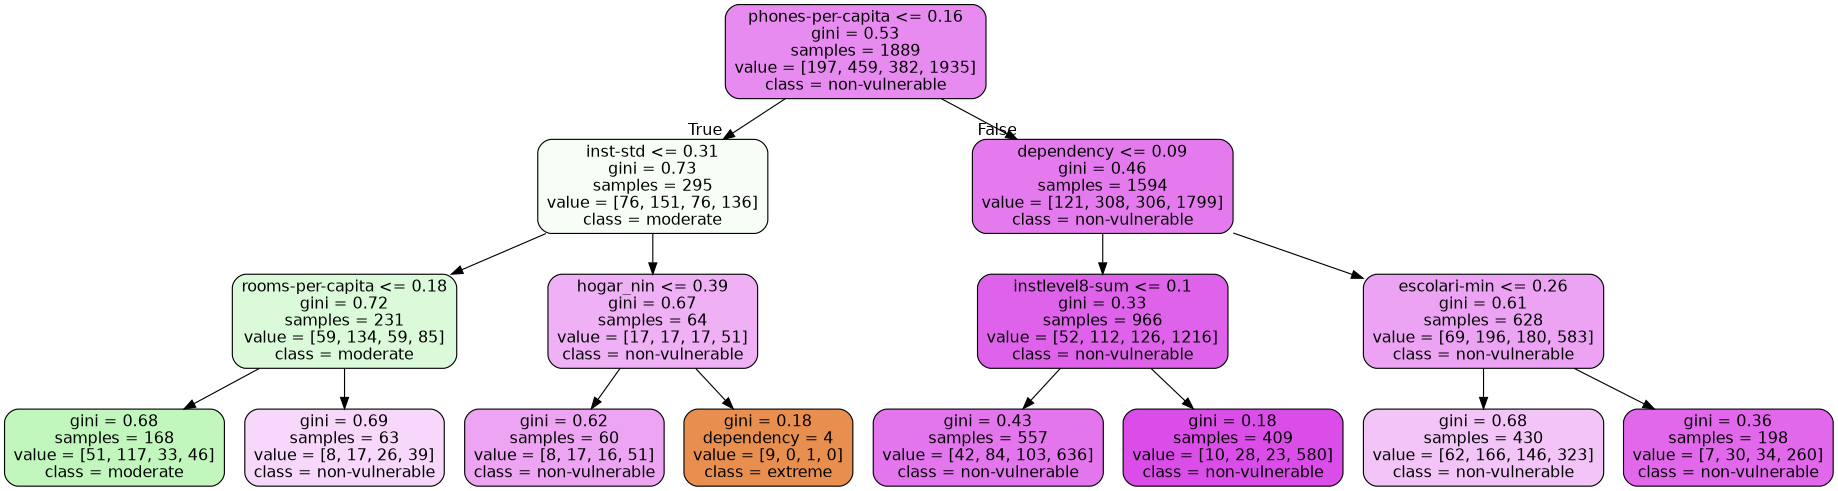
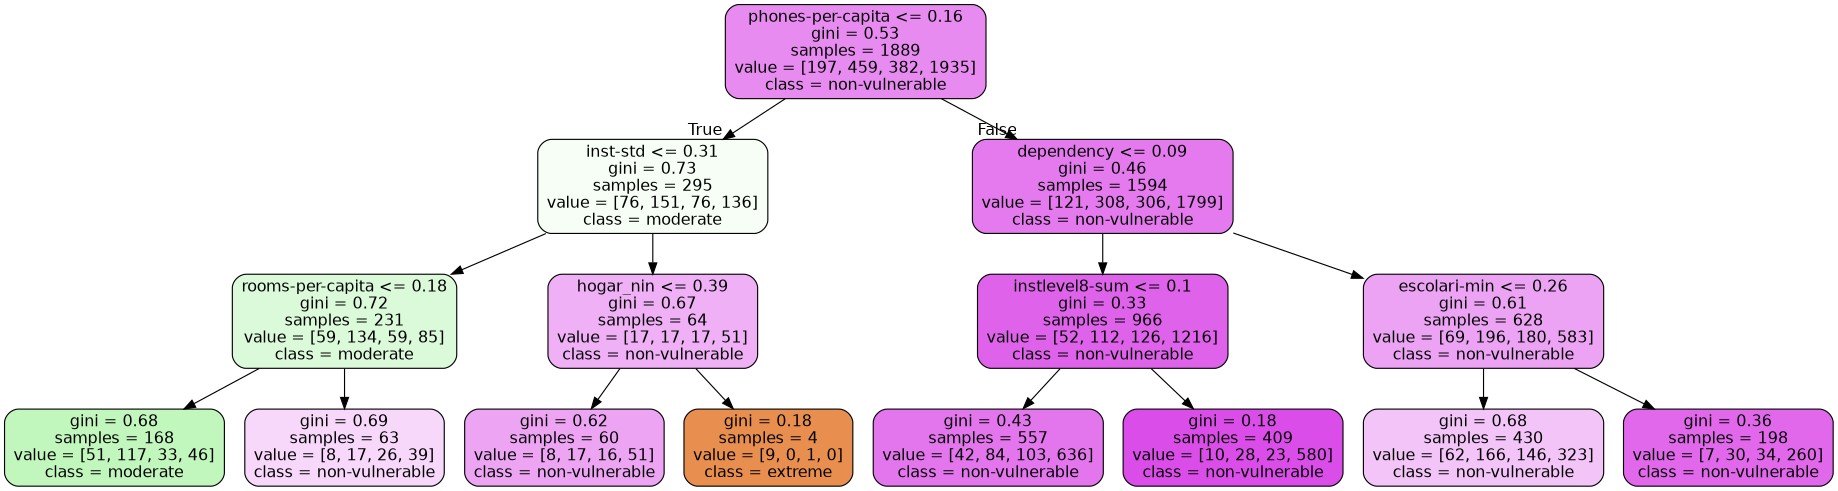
(768, 448) -> (768, 448)
